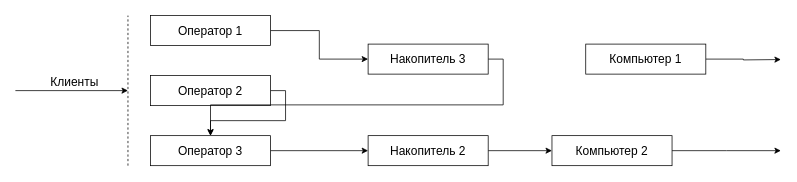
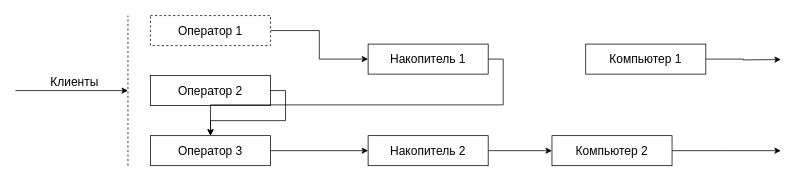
(210, 30) -> (210, 30)
(428, 59) -> (428, 59)
